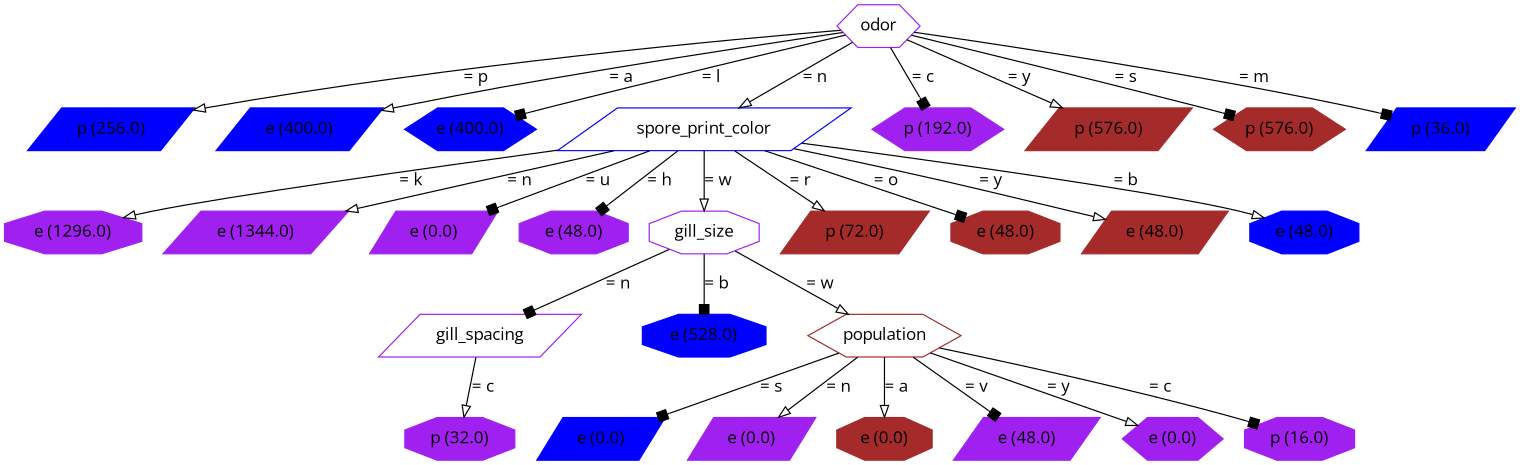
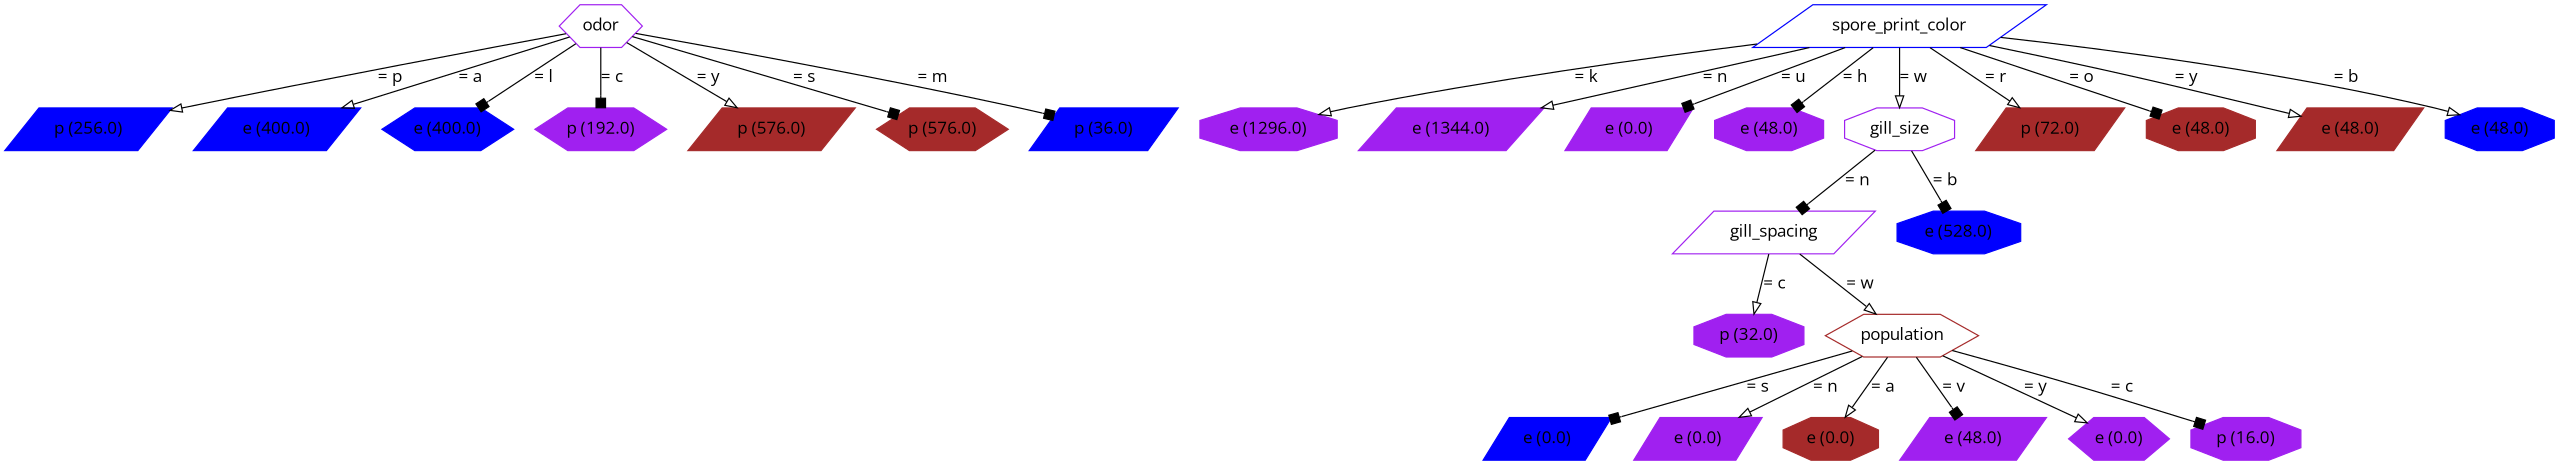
(801, 72) -> none
(786, 280) -> (1833, 280)
